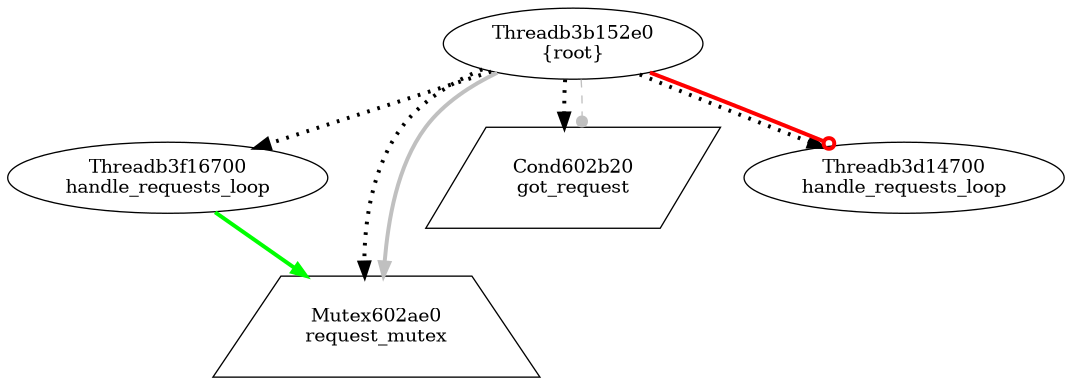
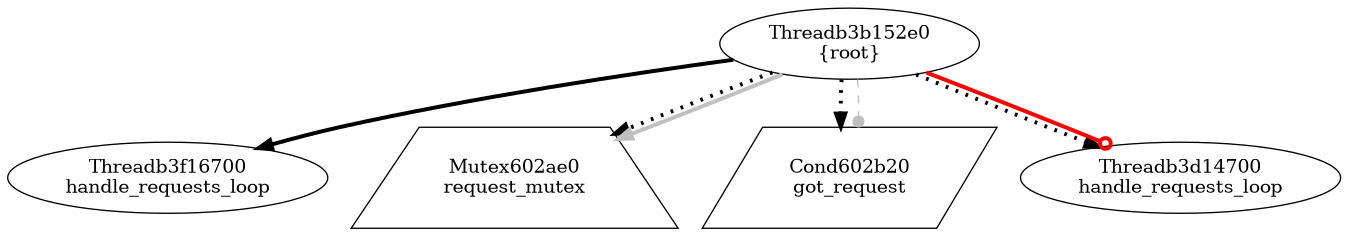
(380, 108) -> (501, 95)
(255, 240) -> none
